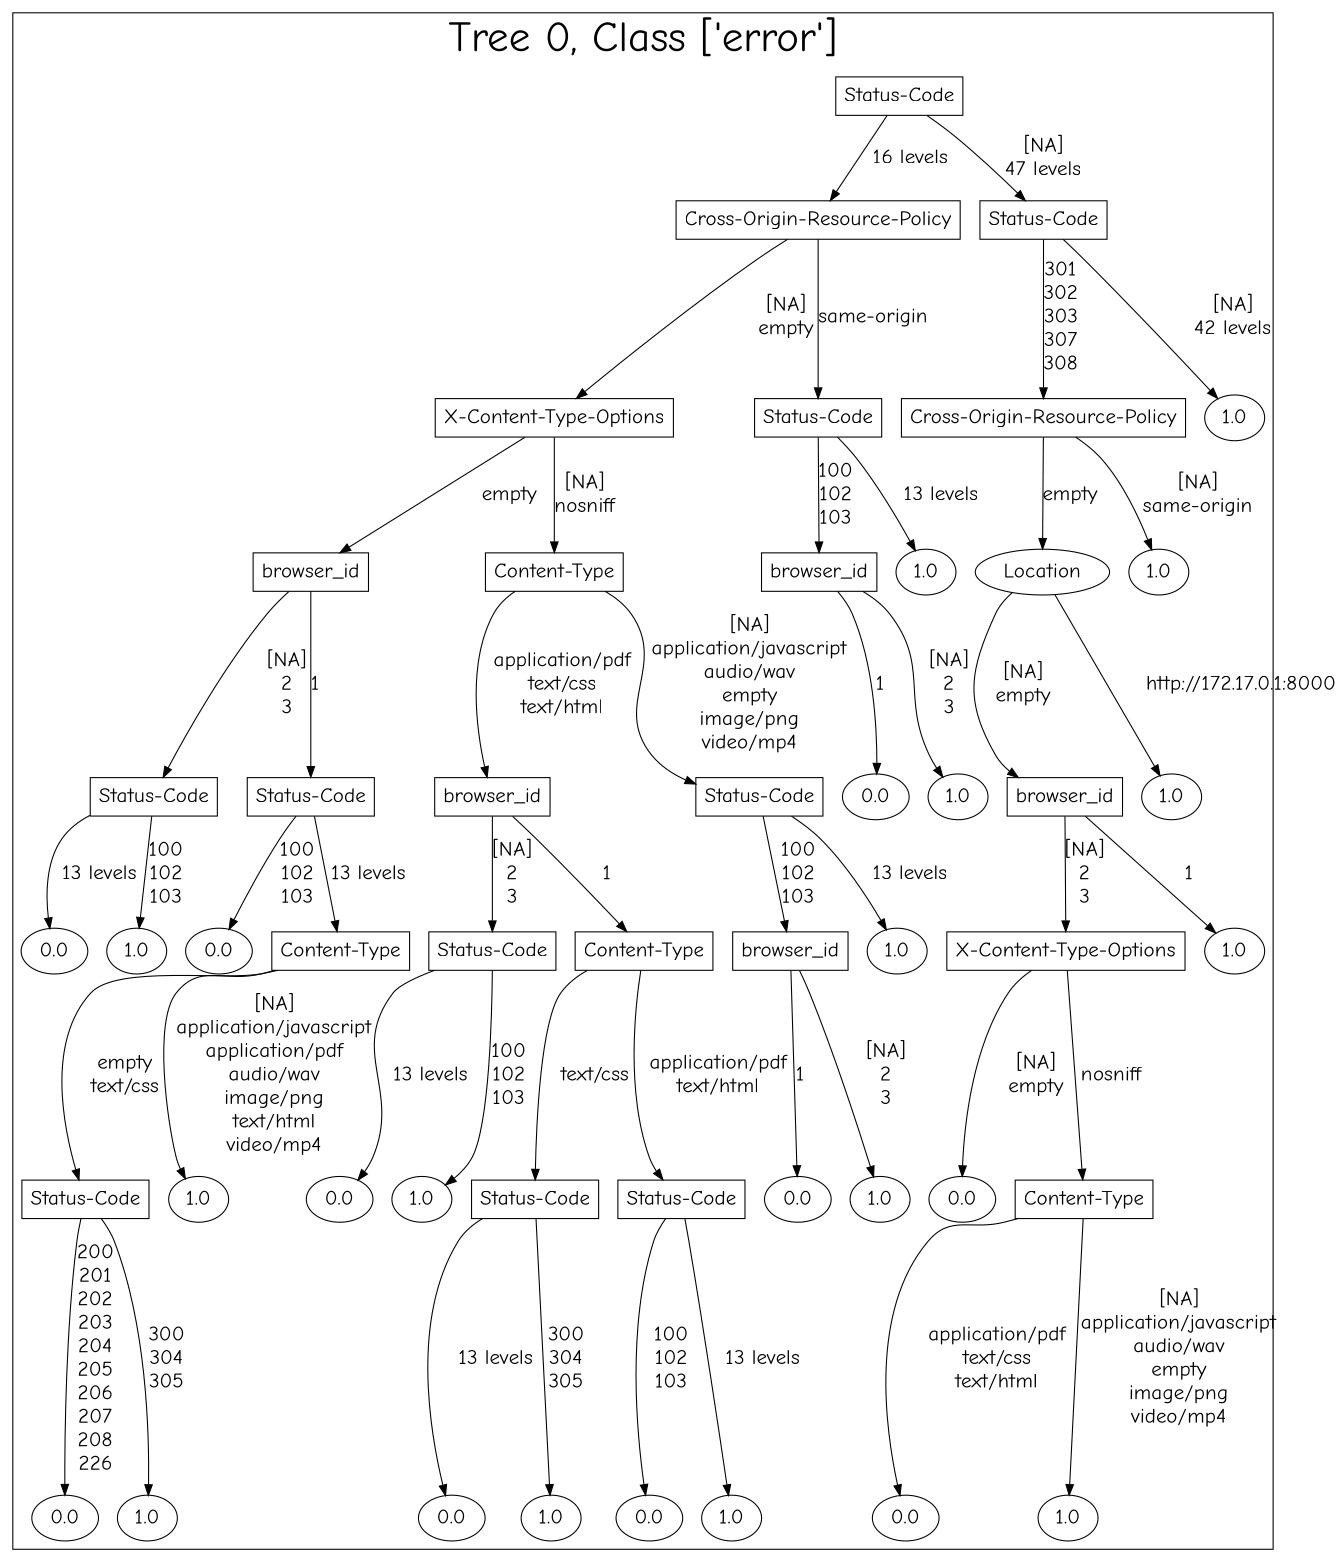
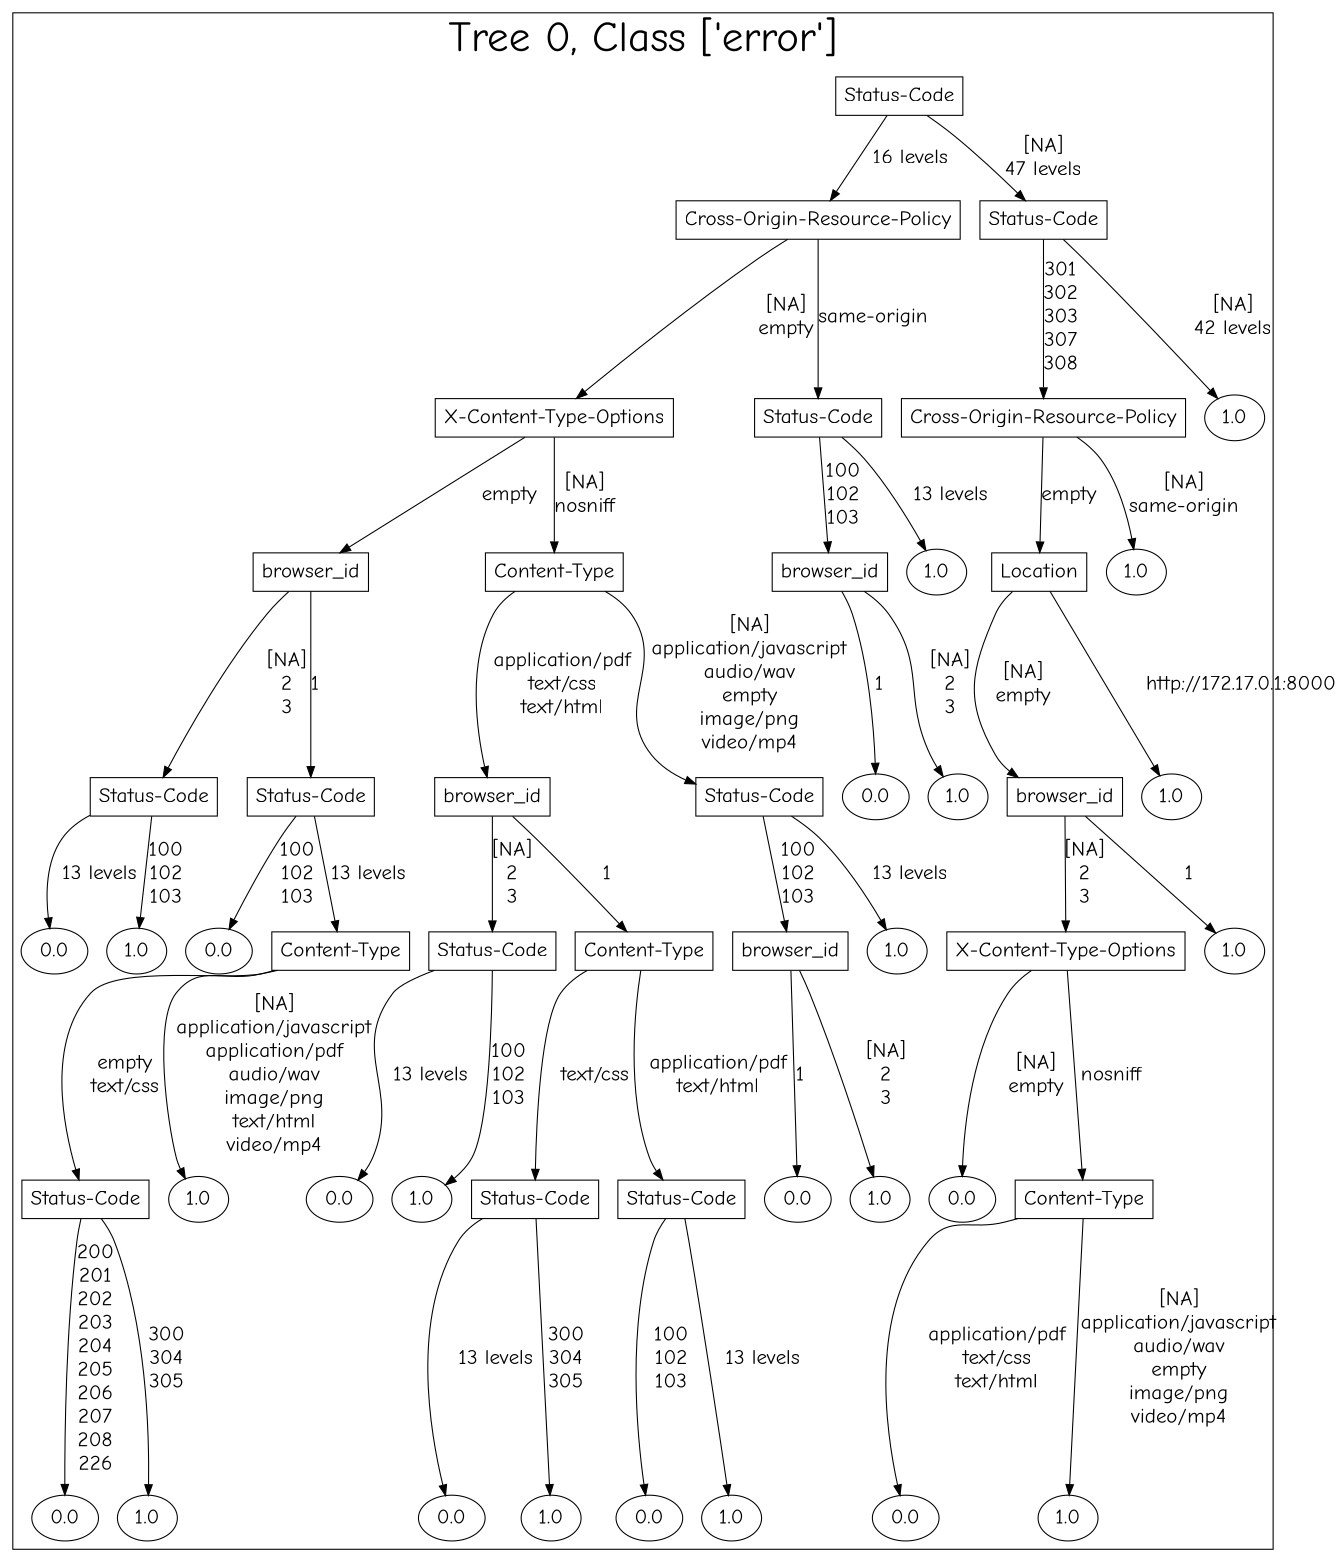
(1042, 572) -> (1039, 572)
